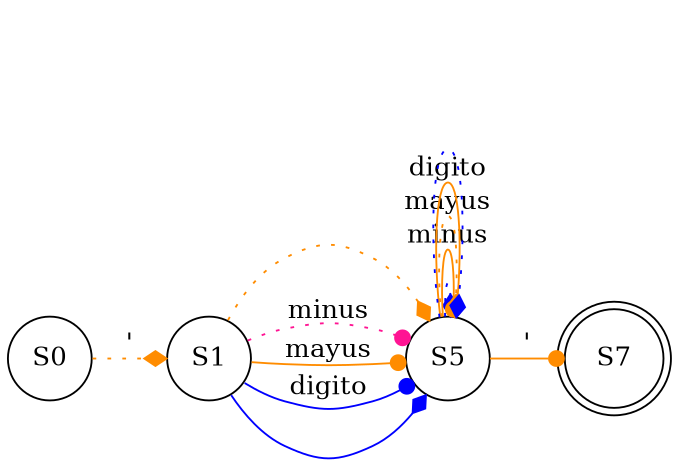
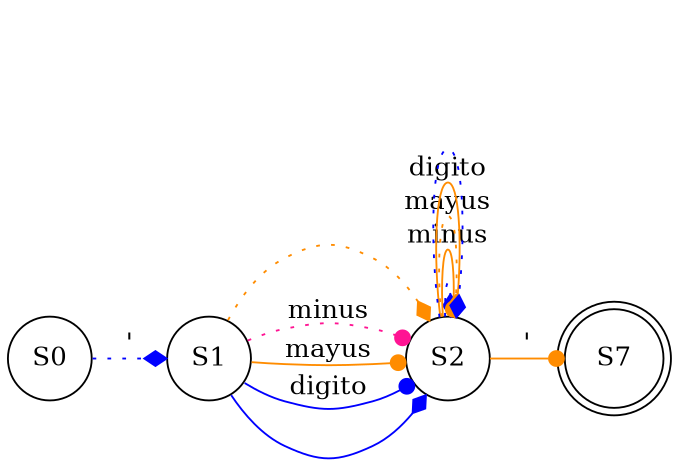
(118, 359) -> (118, 359)
(448, 359) -> (448, 359)
